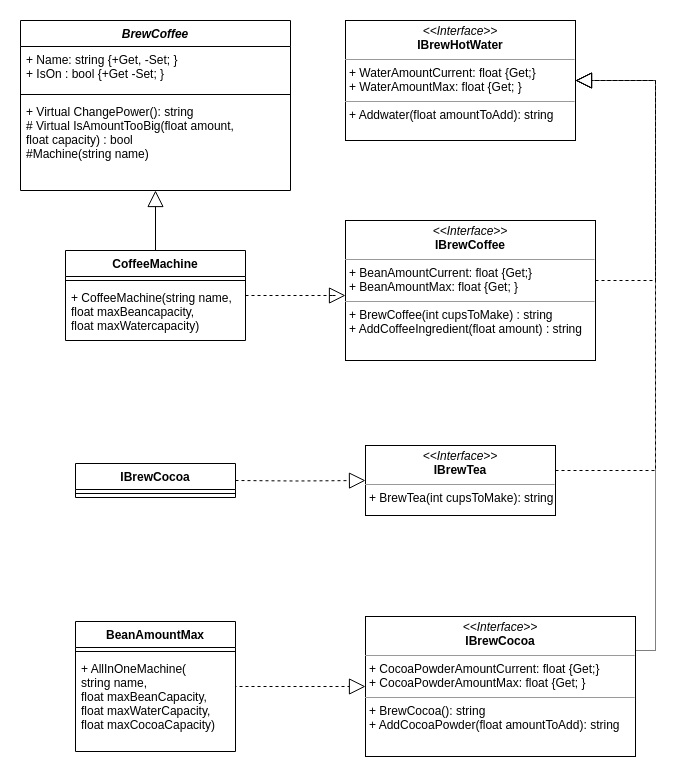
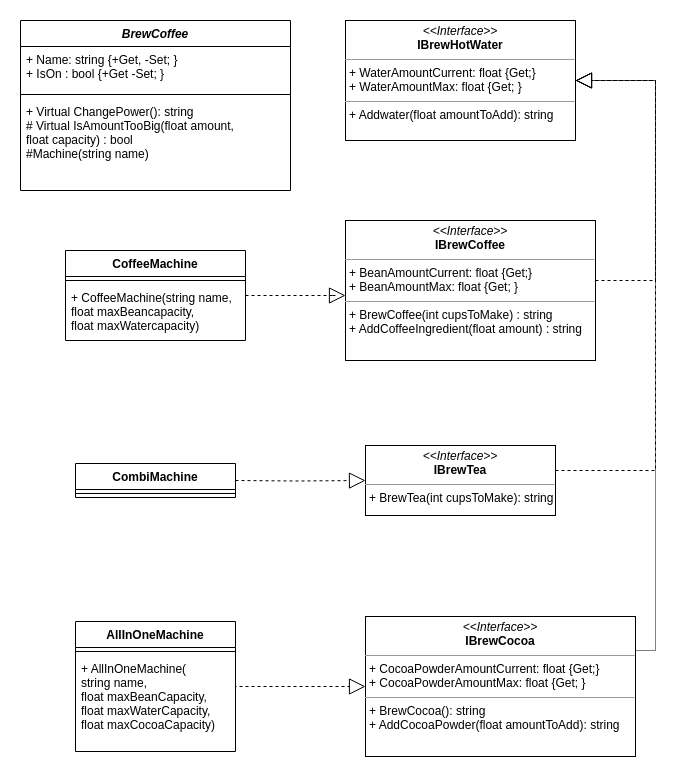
(156, 229) -> none
(155, 477) -> (155, 477)
(155, 635) -> (155, 635)
